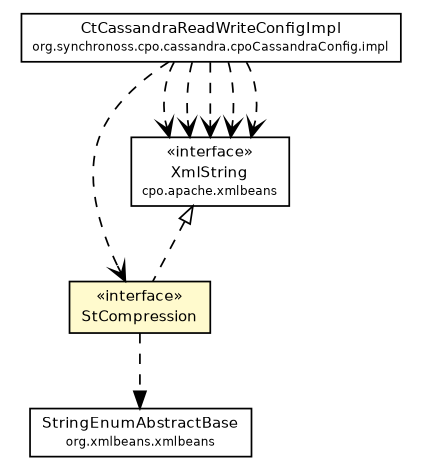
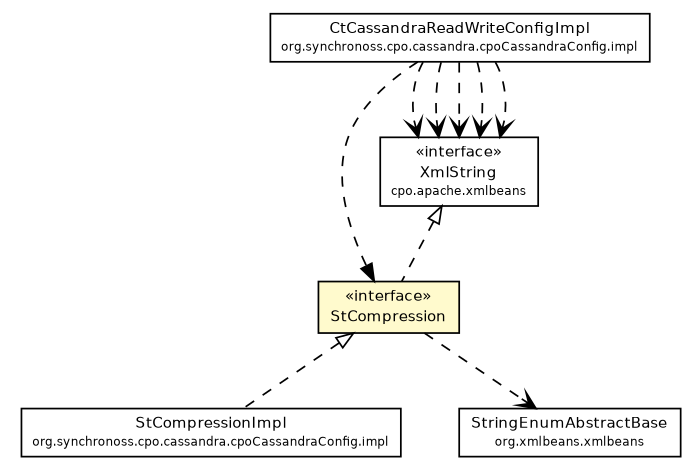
(96, 151) -> (345, 151)
(140, 362) -> (473, 366)
none -> (210, 433)
